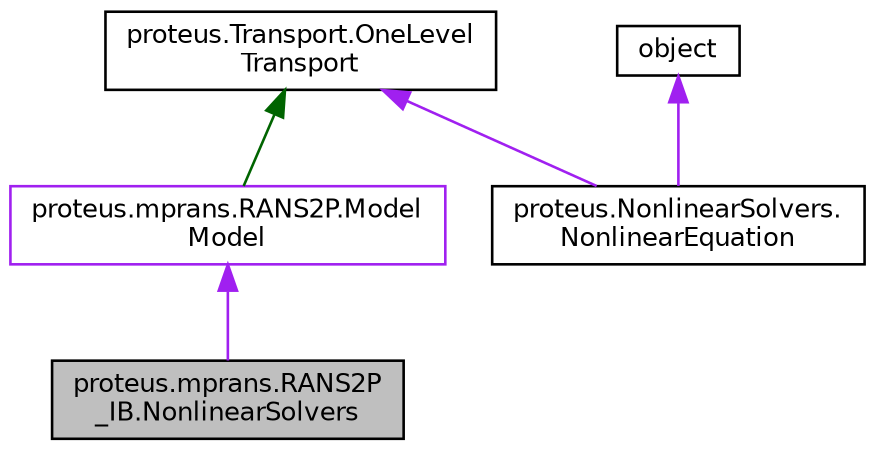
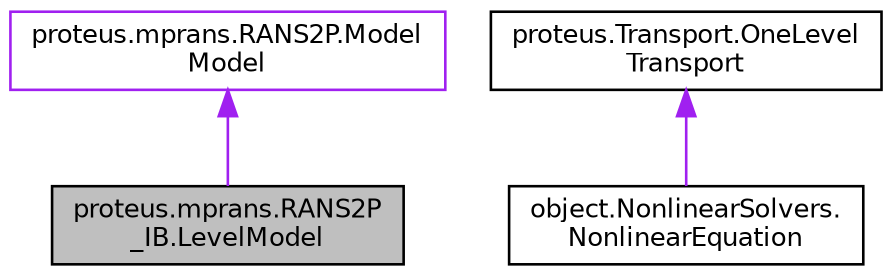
(678, 51) -> none
(259, 150) -> none
(678, 225) -> (686, 225)
(228, 400) -> (228, 225)
